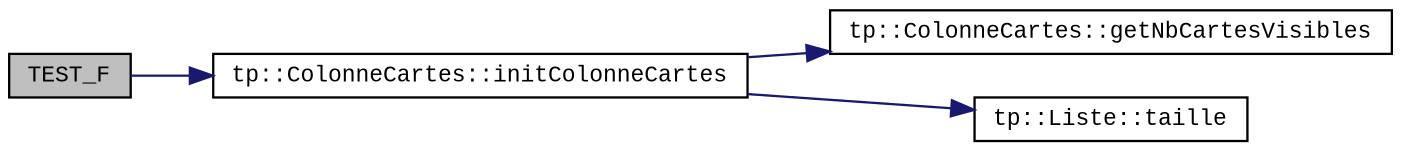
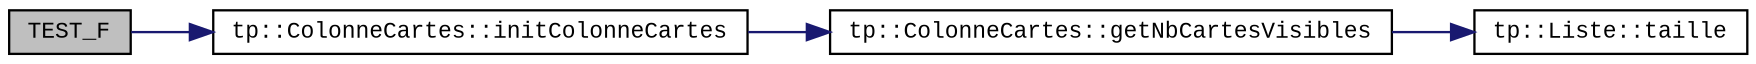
(850, 101) -> (1421, 32)
